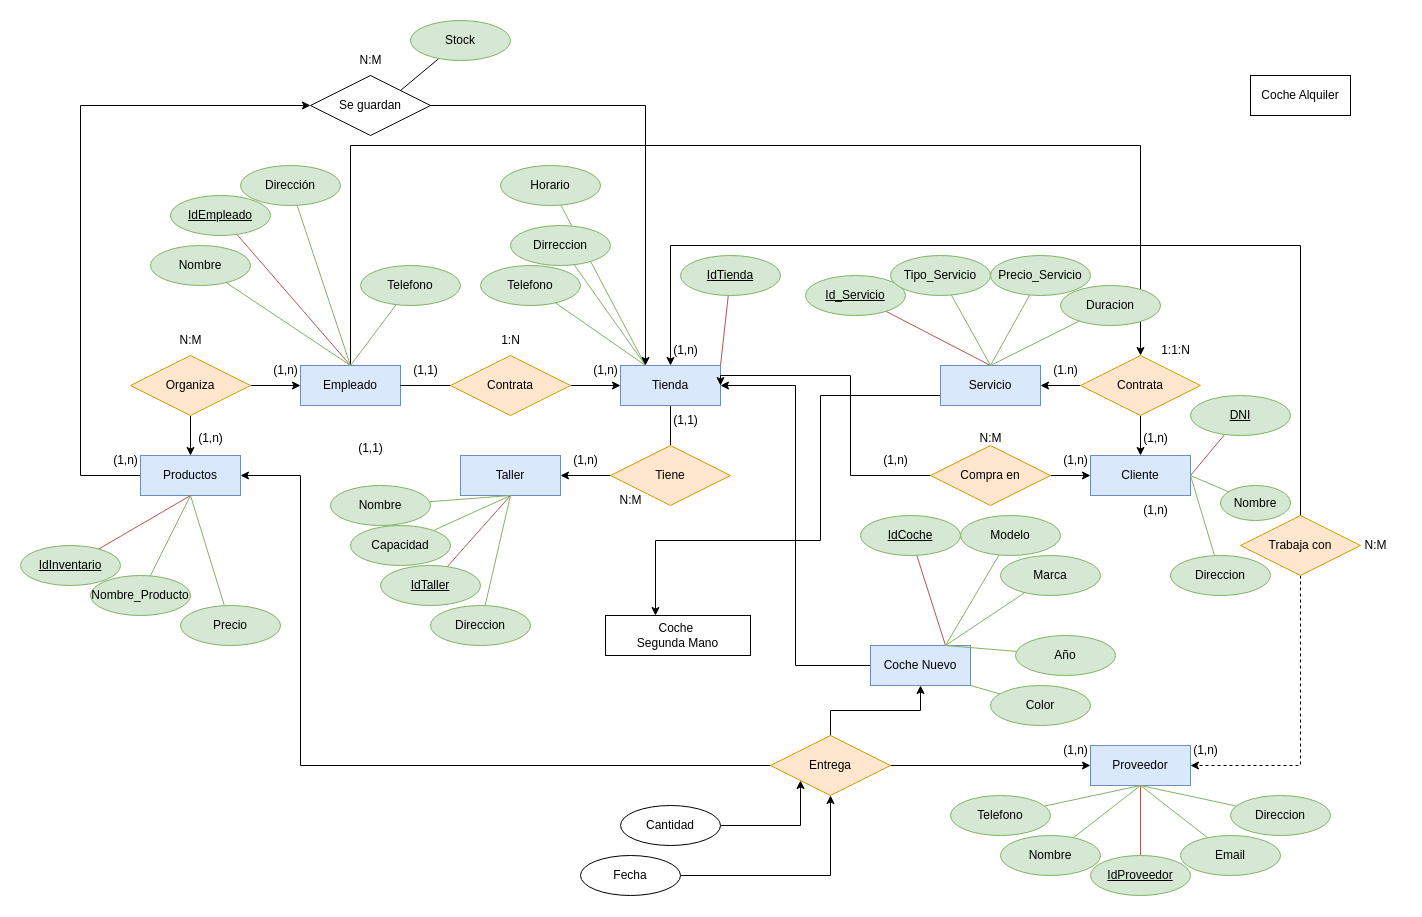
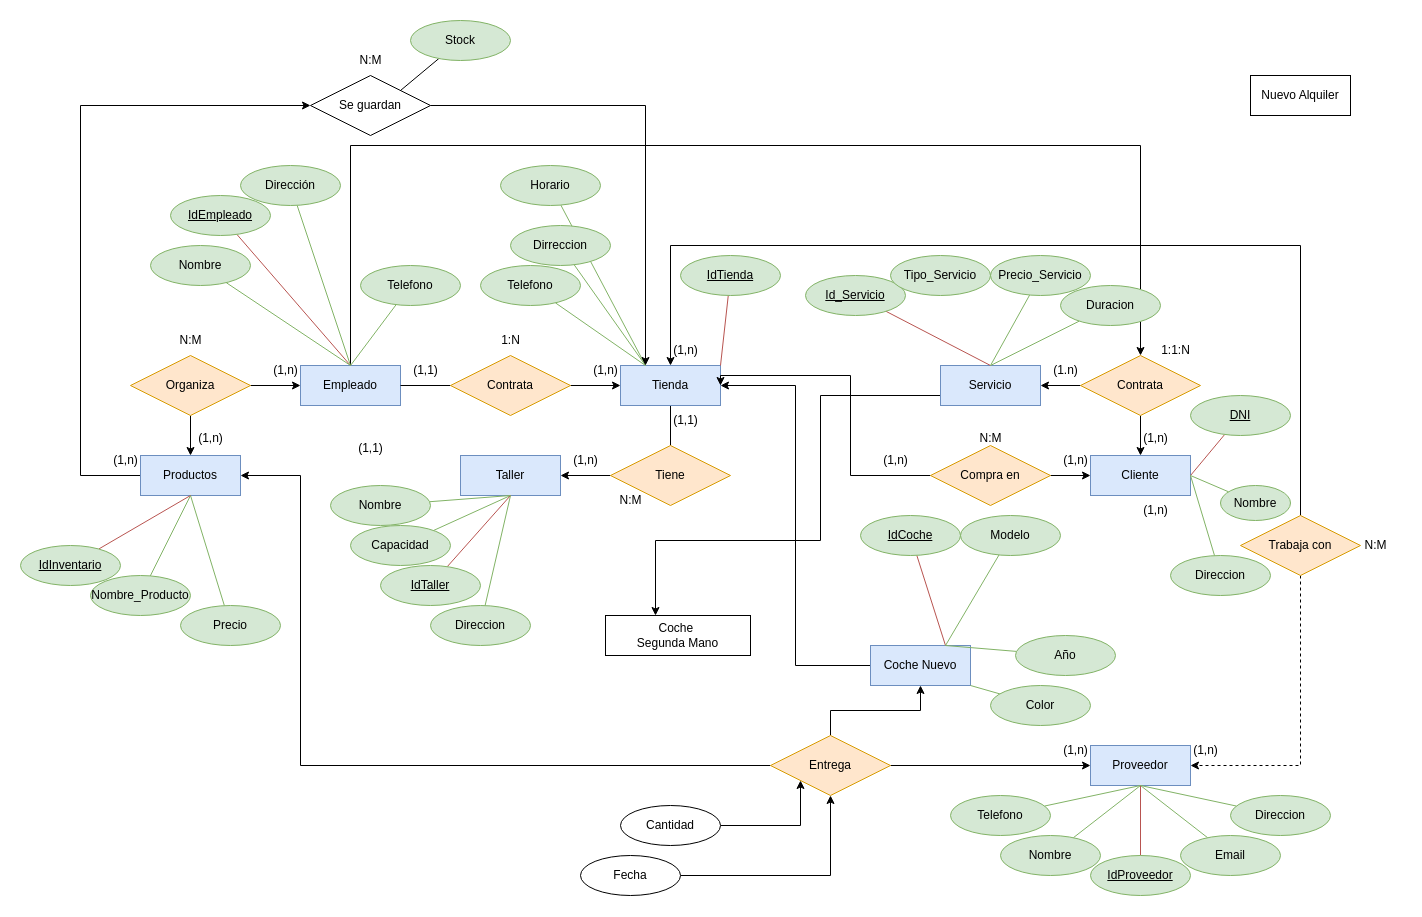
(1301, 96) -> (1301, 96)
(970, 328) -> none
(1051, 576) -> none
(986, 618) -> none
